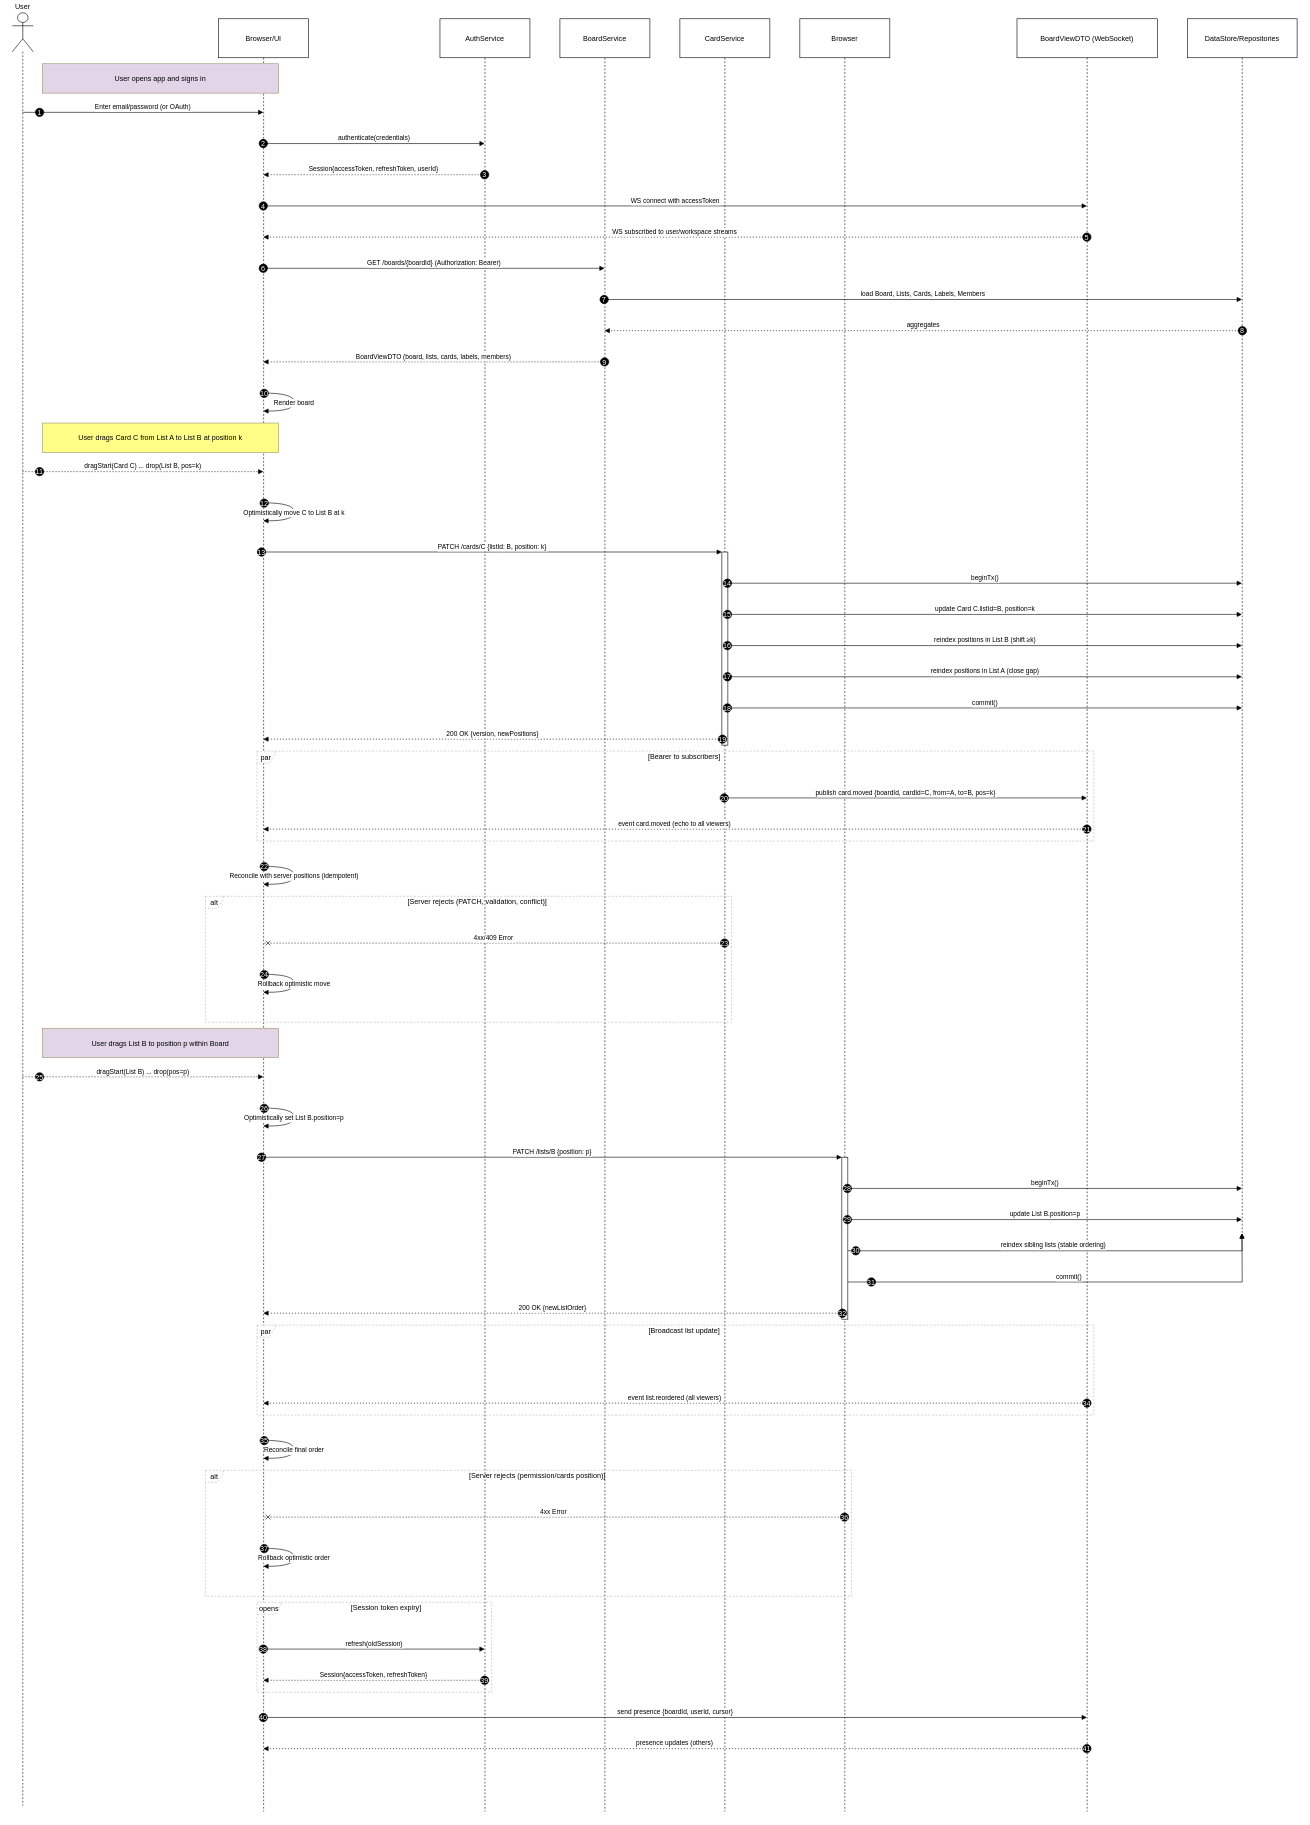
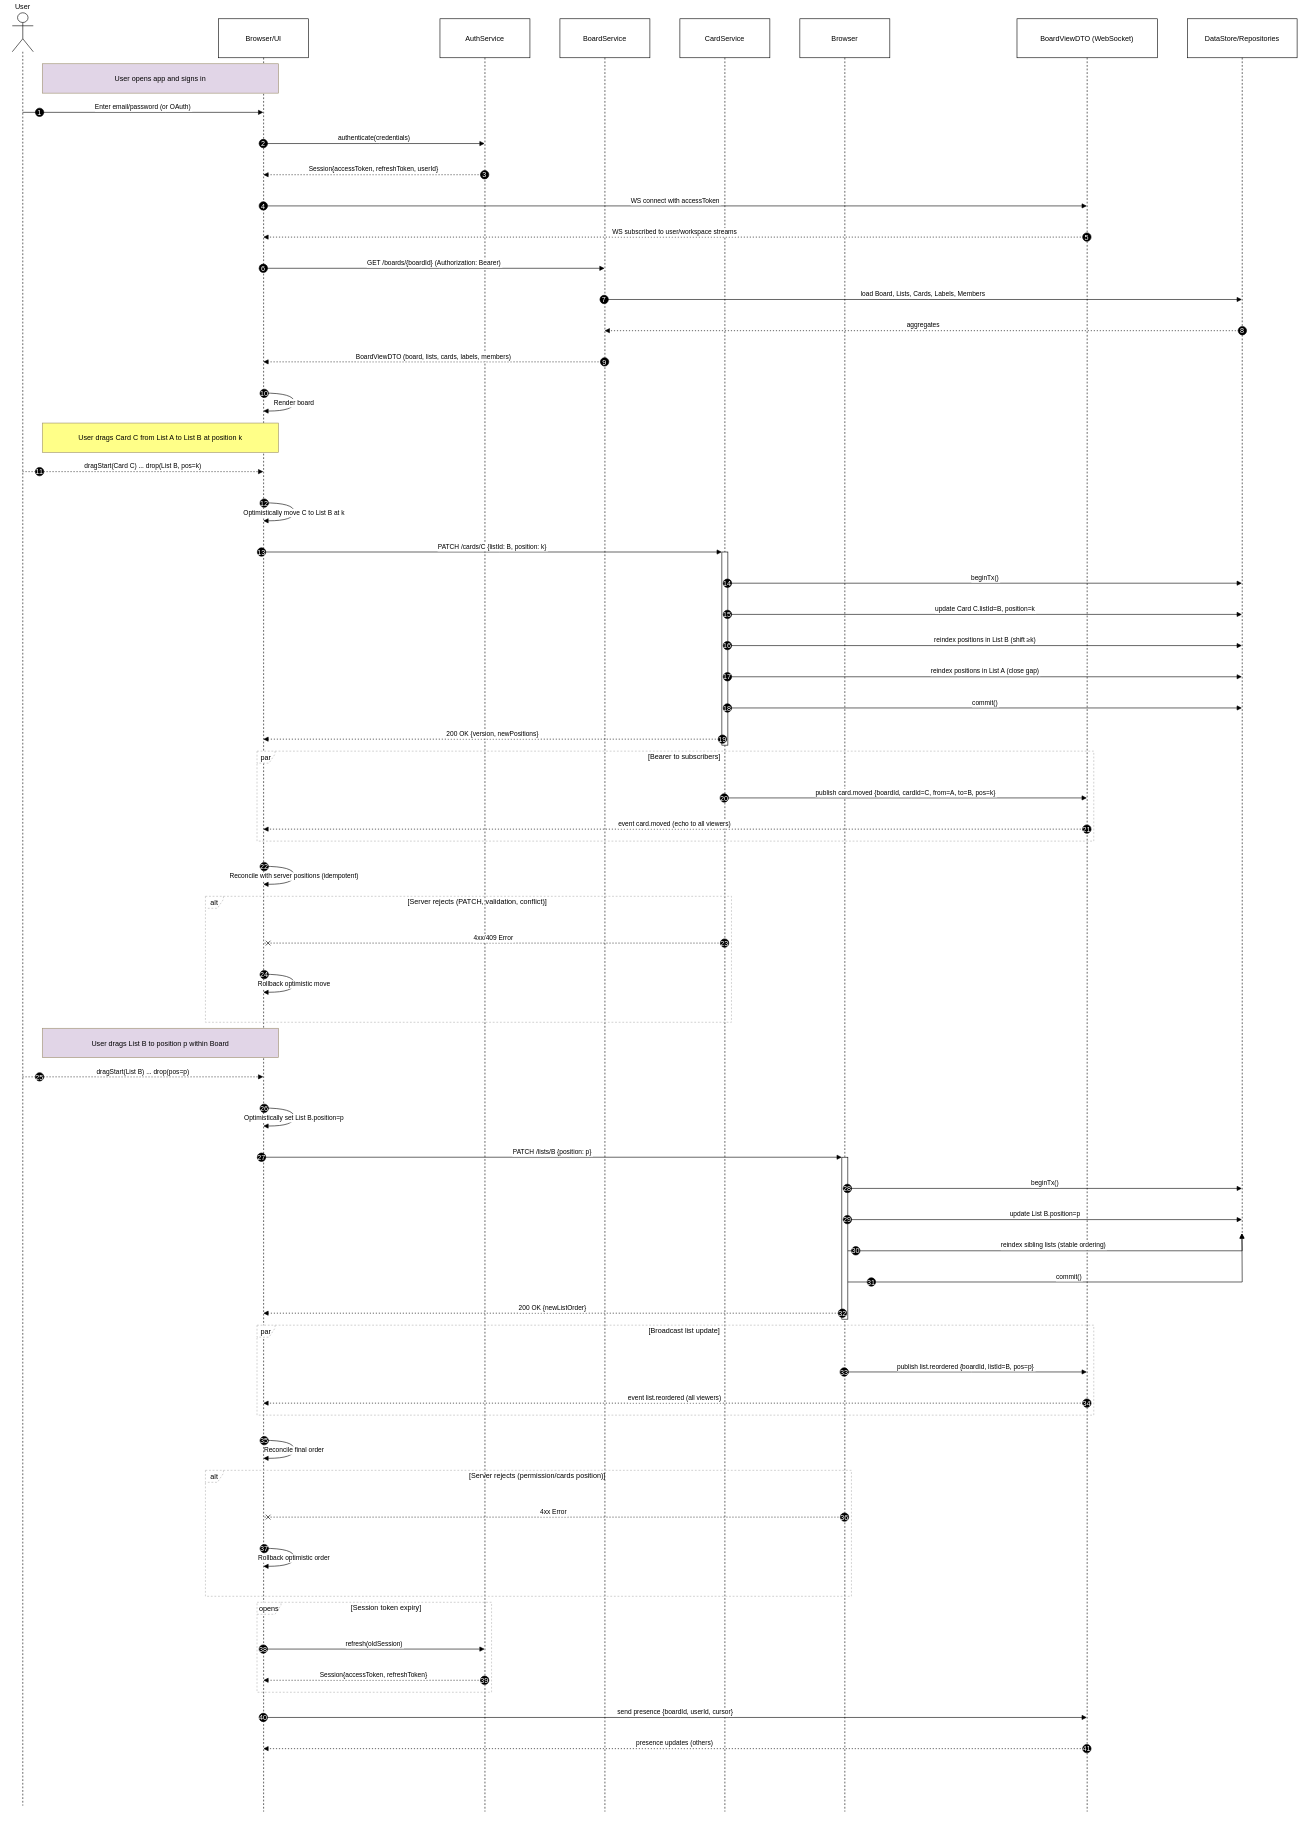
none -> (1030, 1372)
